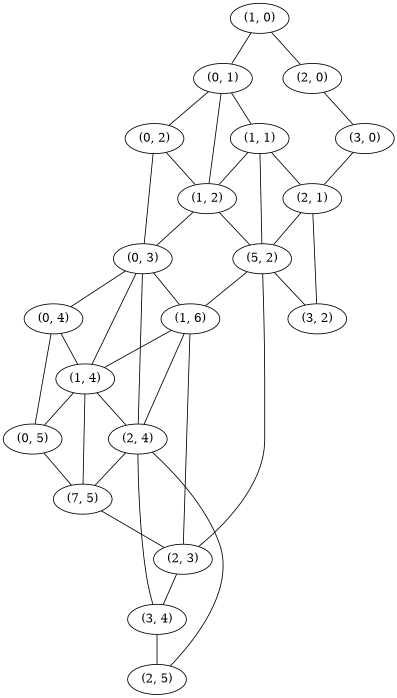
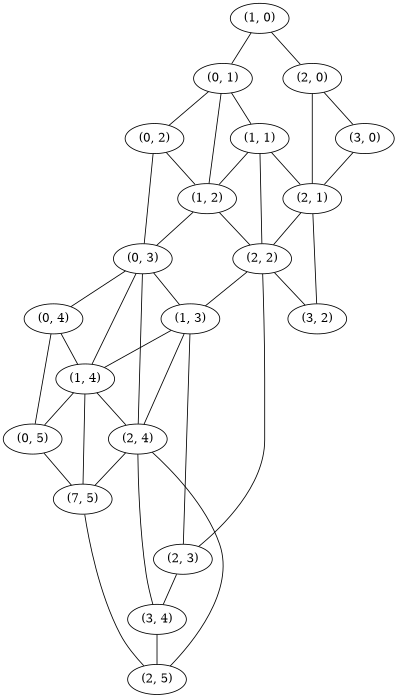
none -> (312, 139)
(262, 259) -> (262, 259)
(190, 319) -> (190, 319)
(133, 529) -> (104, 595)
